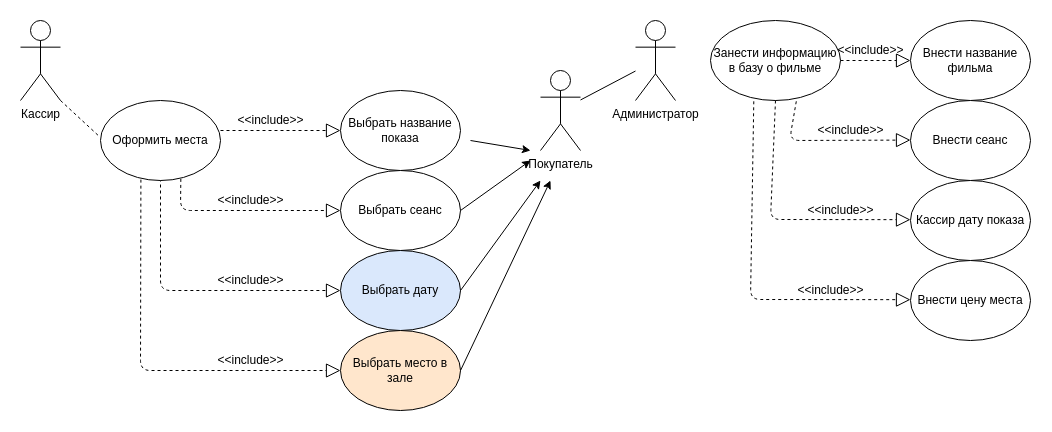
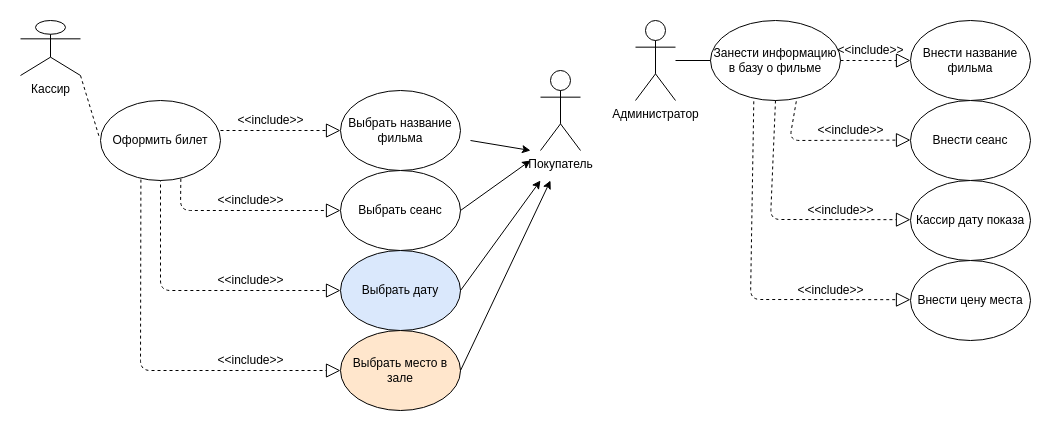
(41, 61) -> (51, 48)
(608, 86) -> (693, 61)
(401, 131) -> (401, 131)
(161, 141) -> (161, 141)
